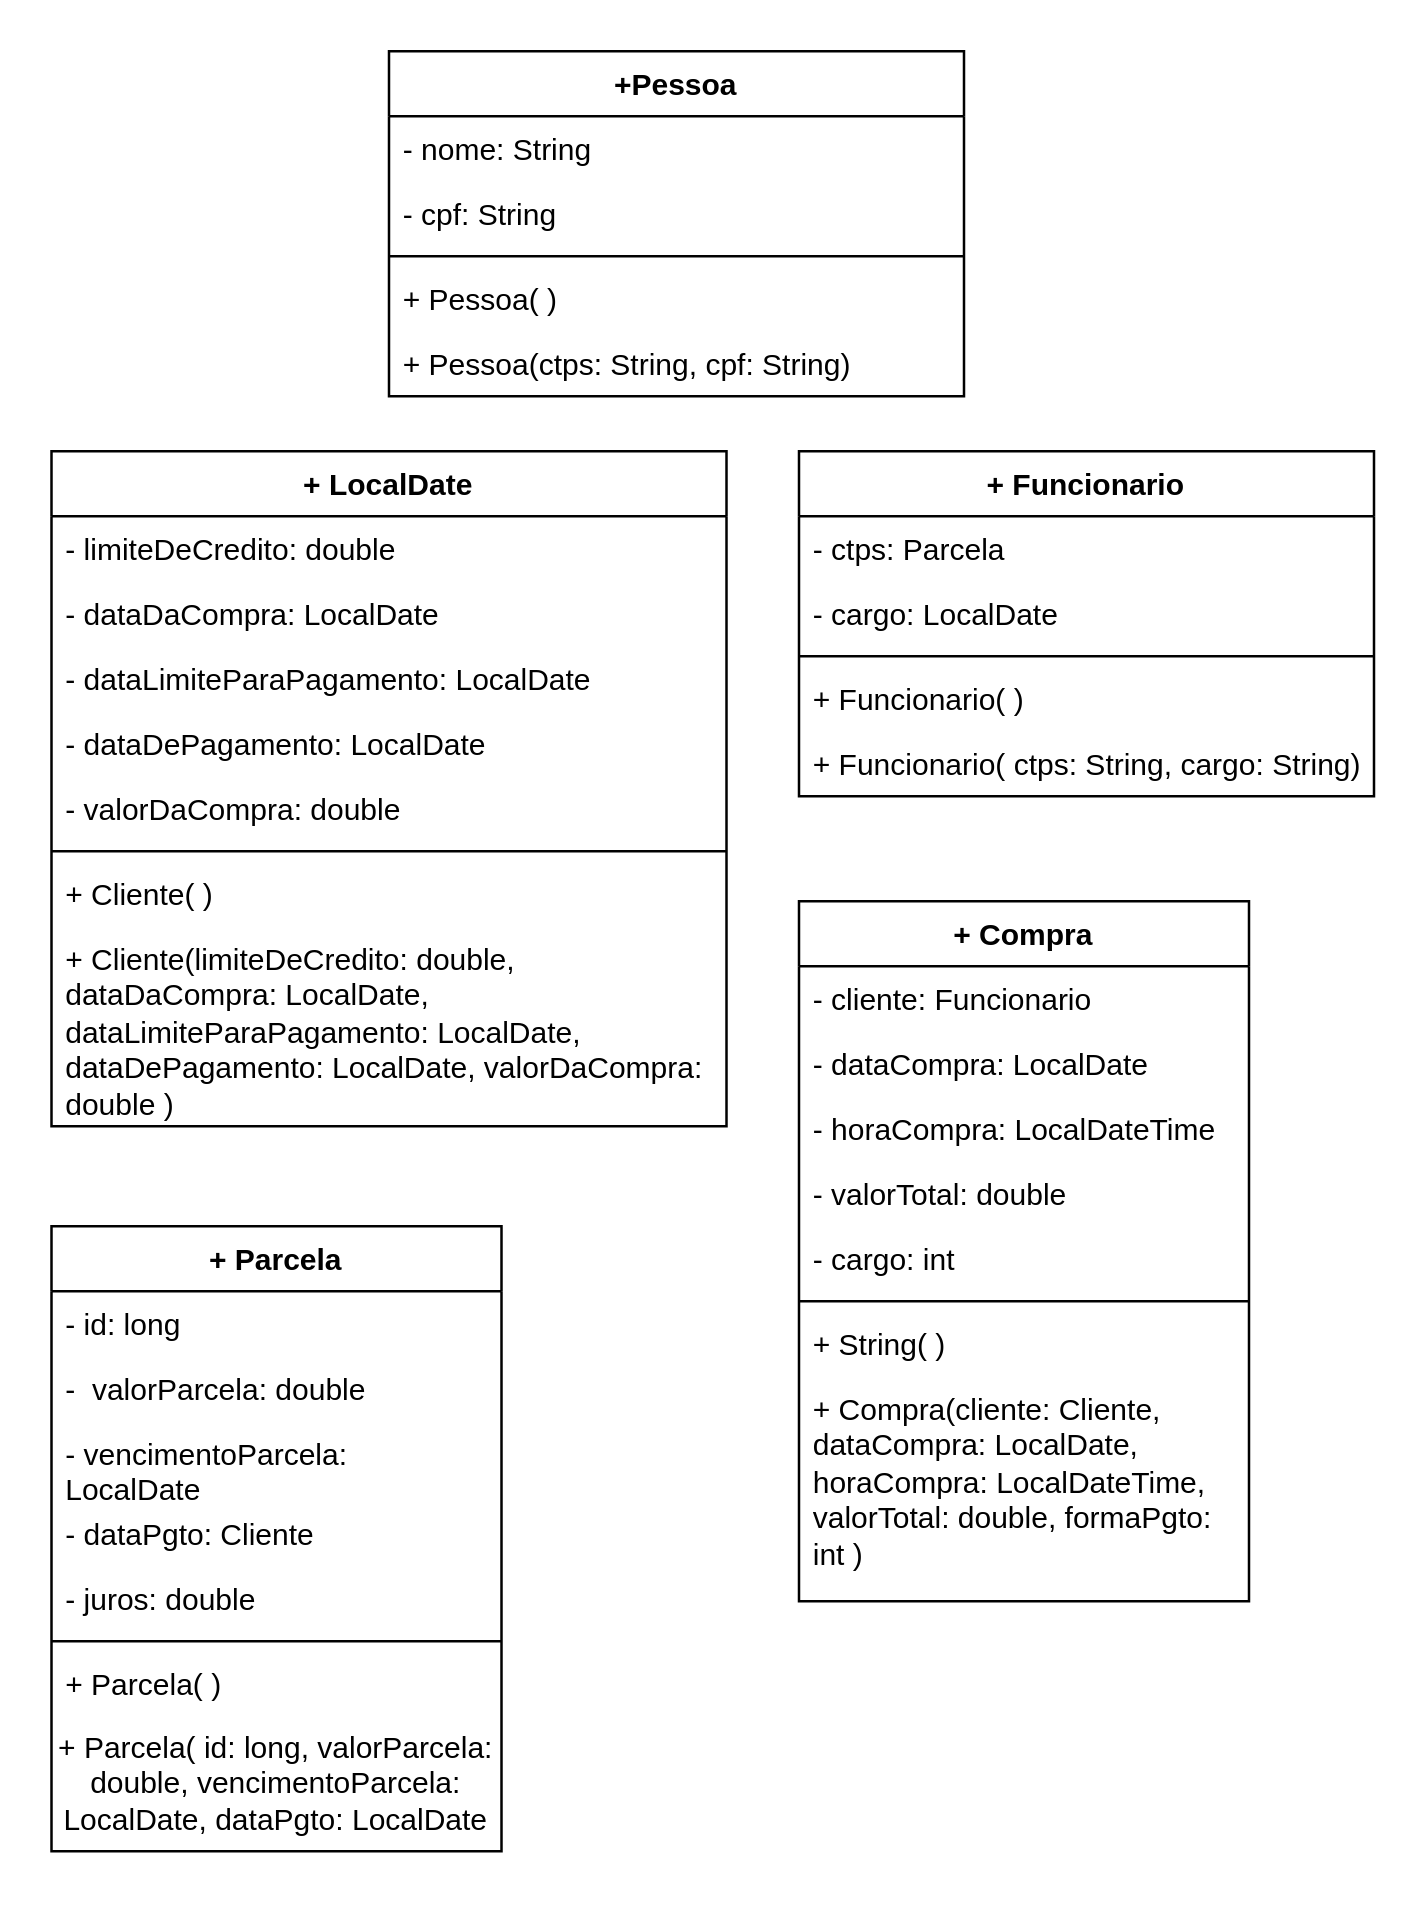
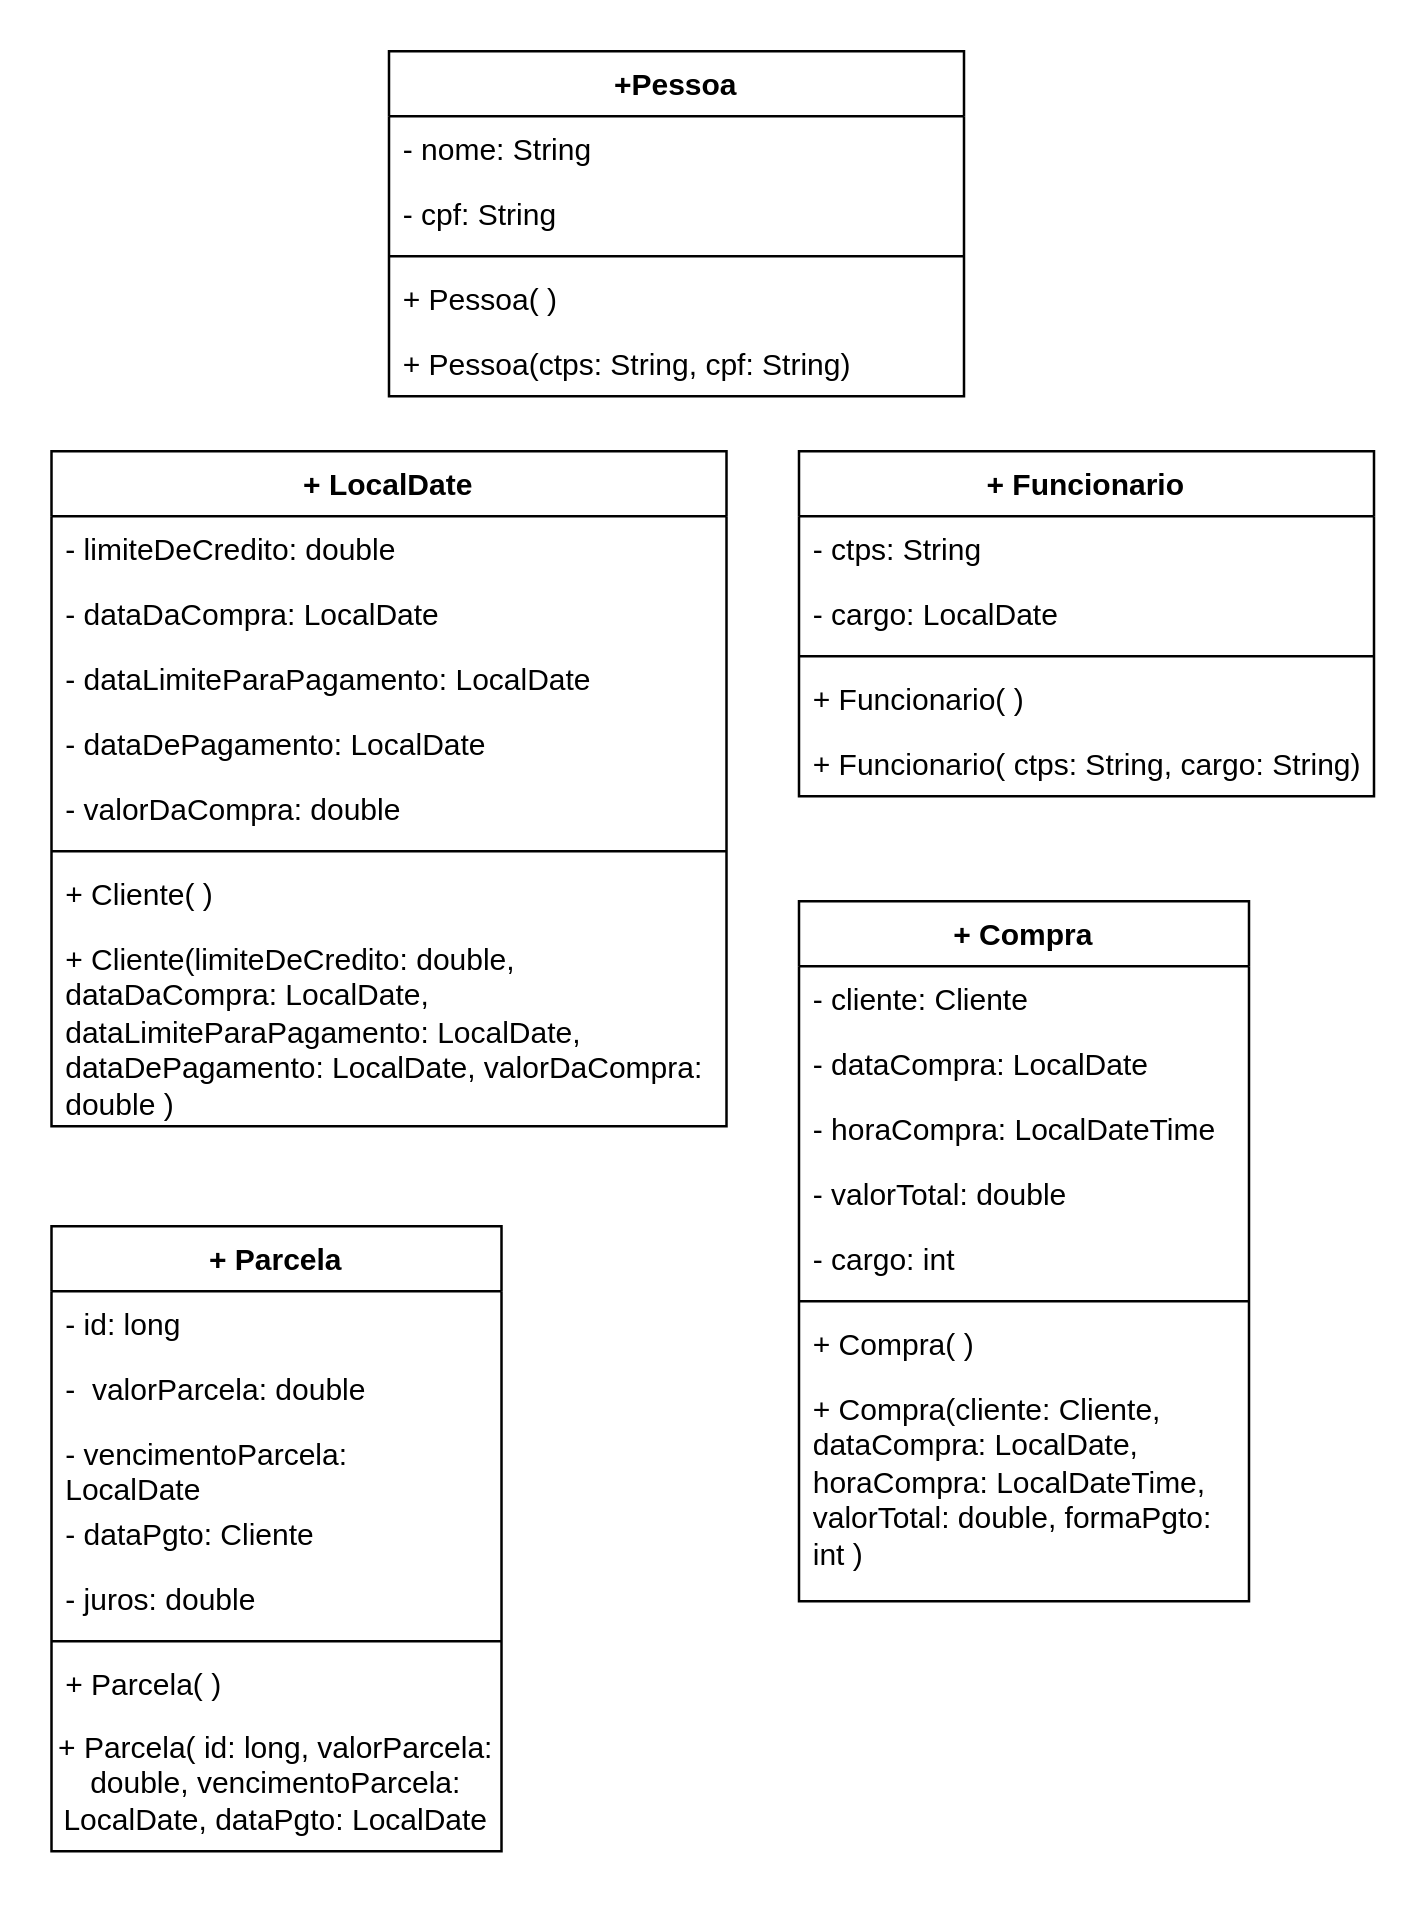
(924, 552) -> (916, 552)
(971, 1002) -> (938, 1002)
(894, 1347) -> (898, 1347)
